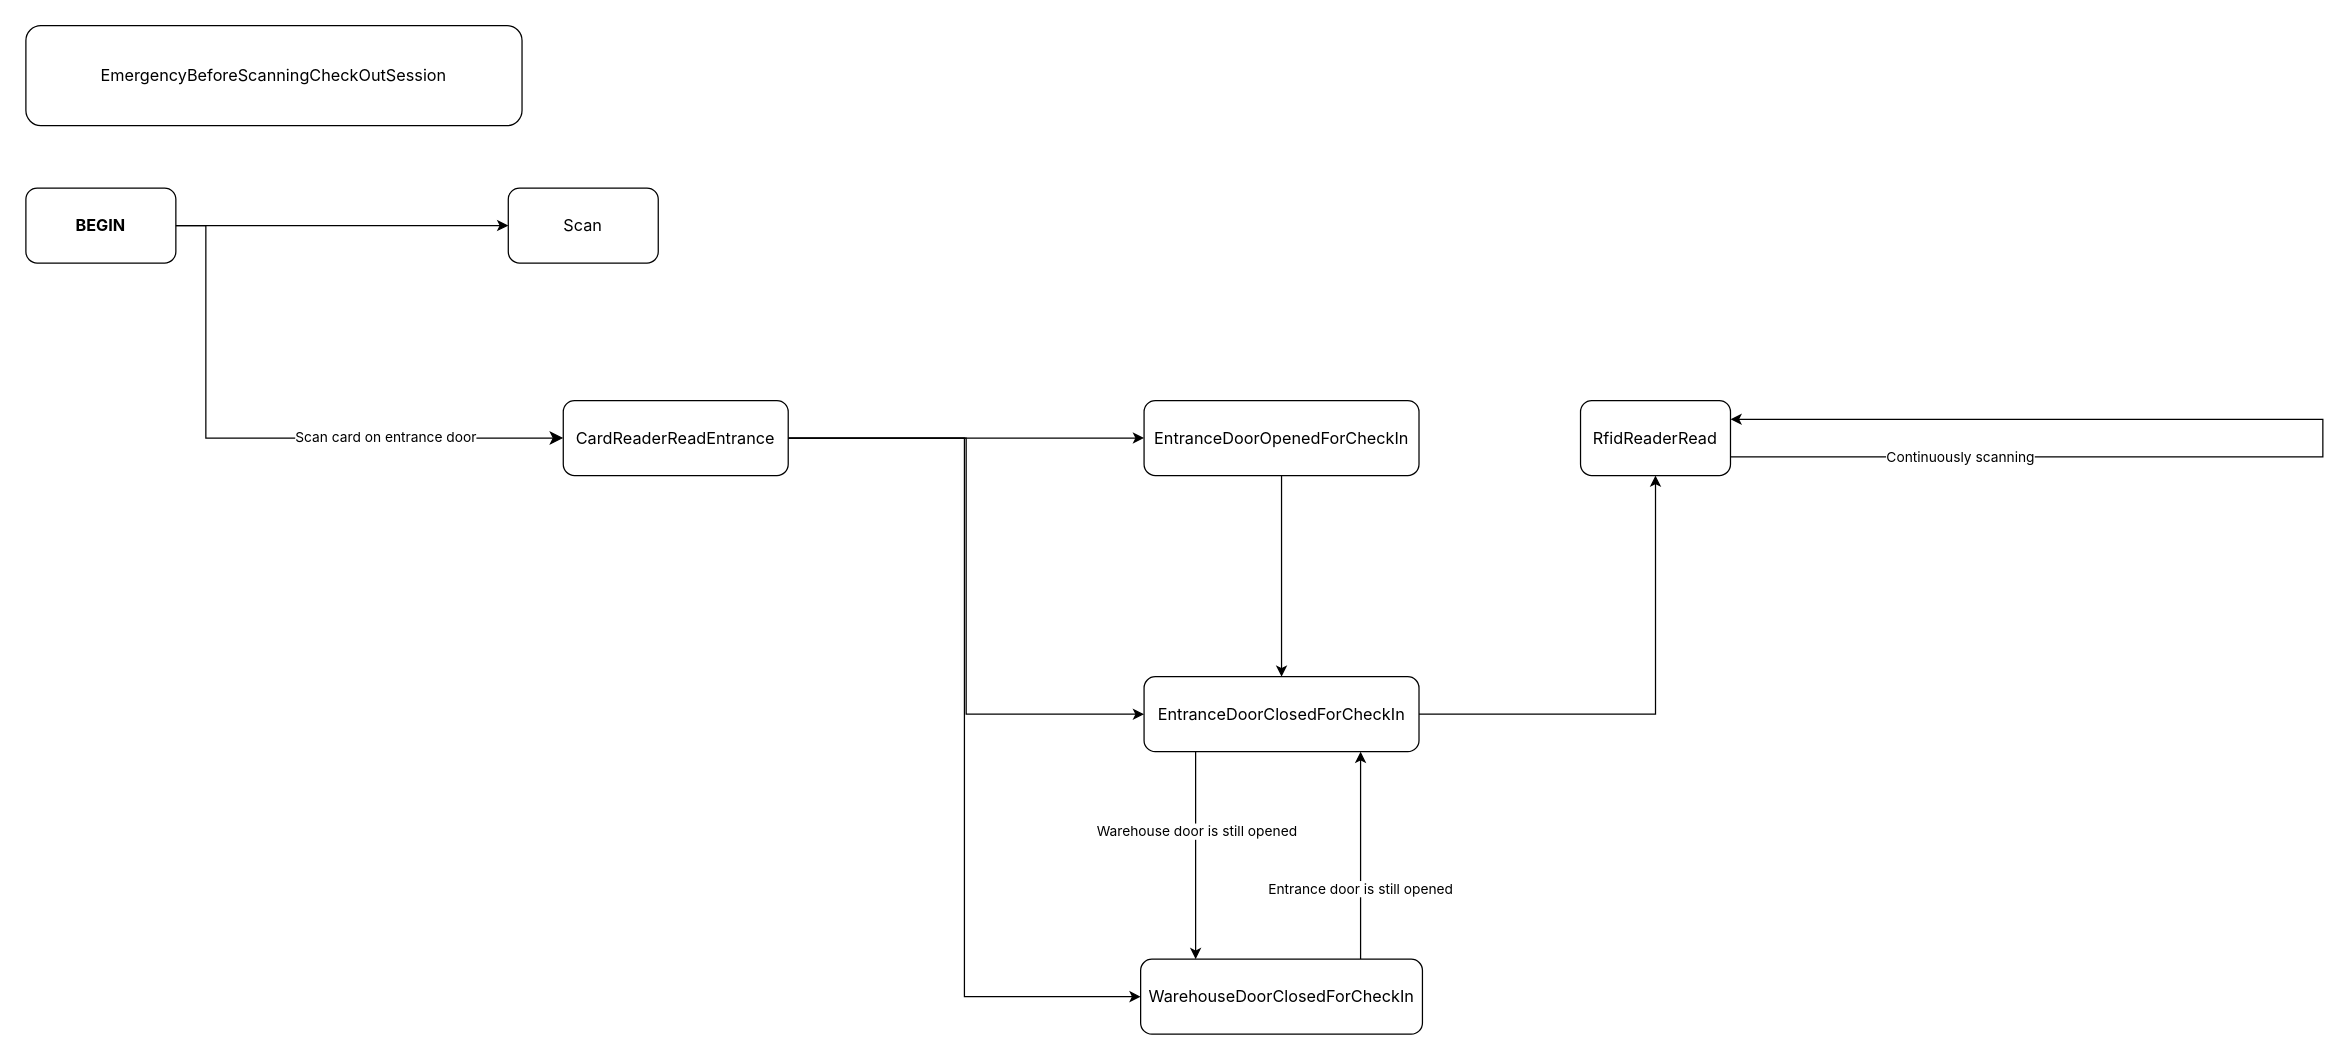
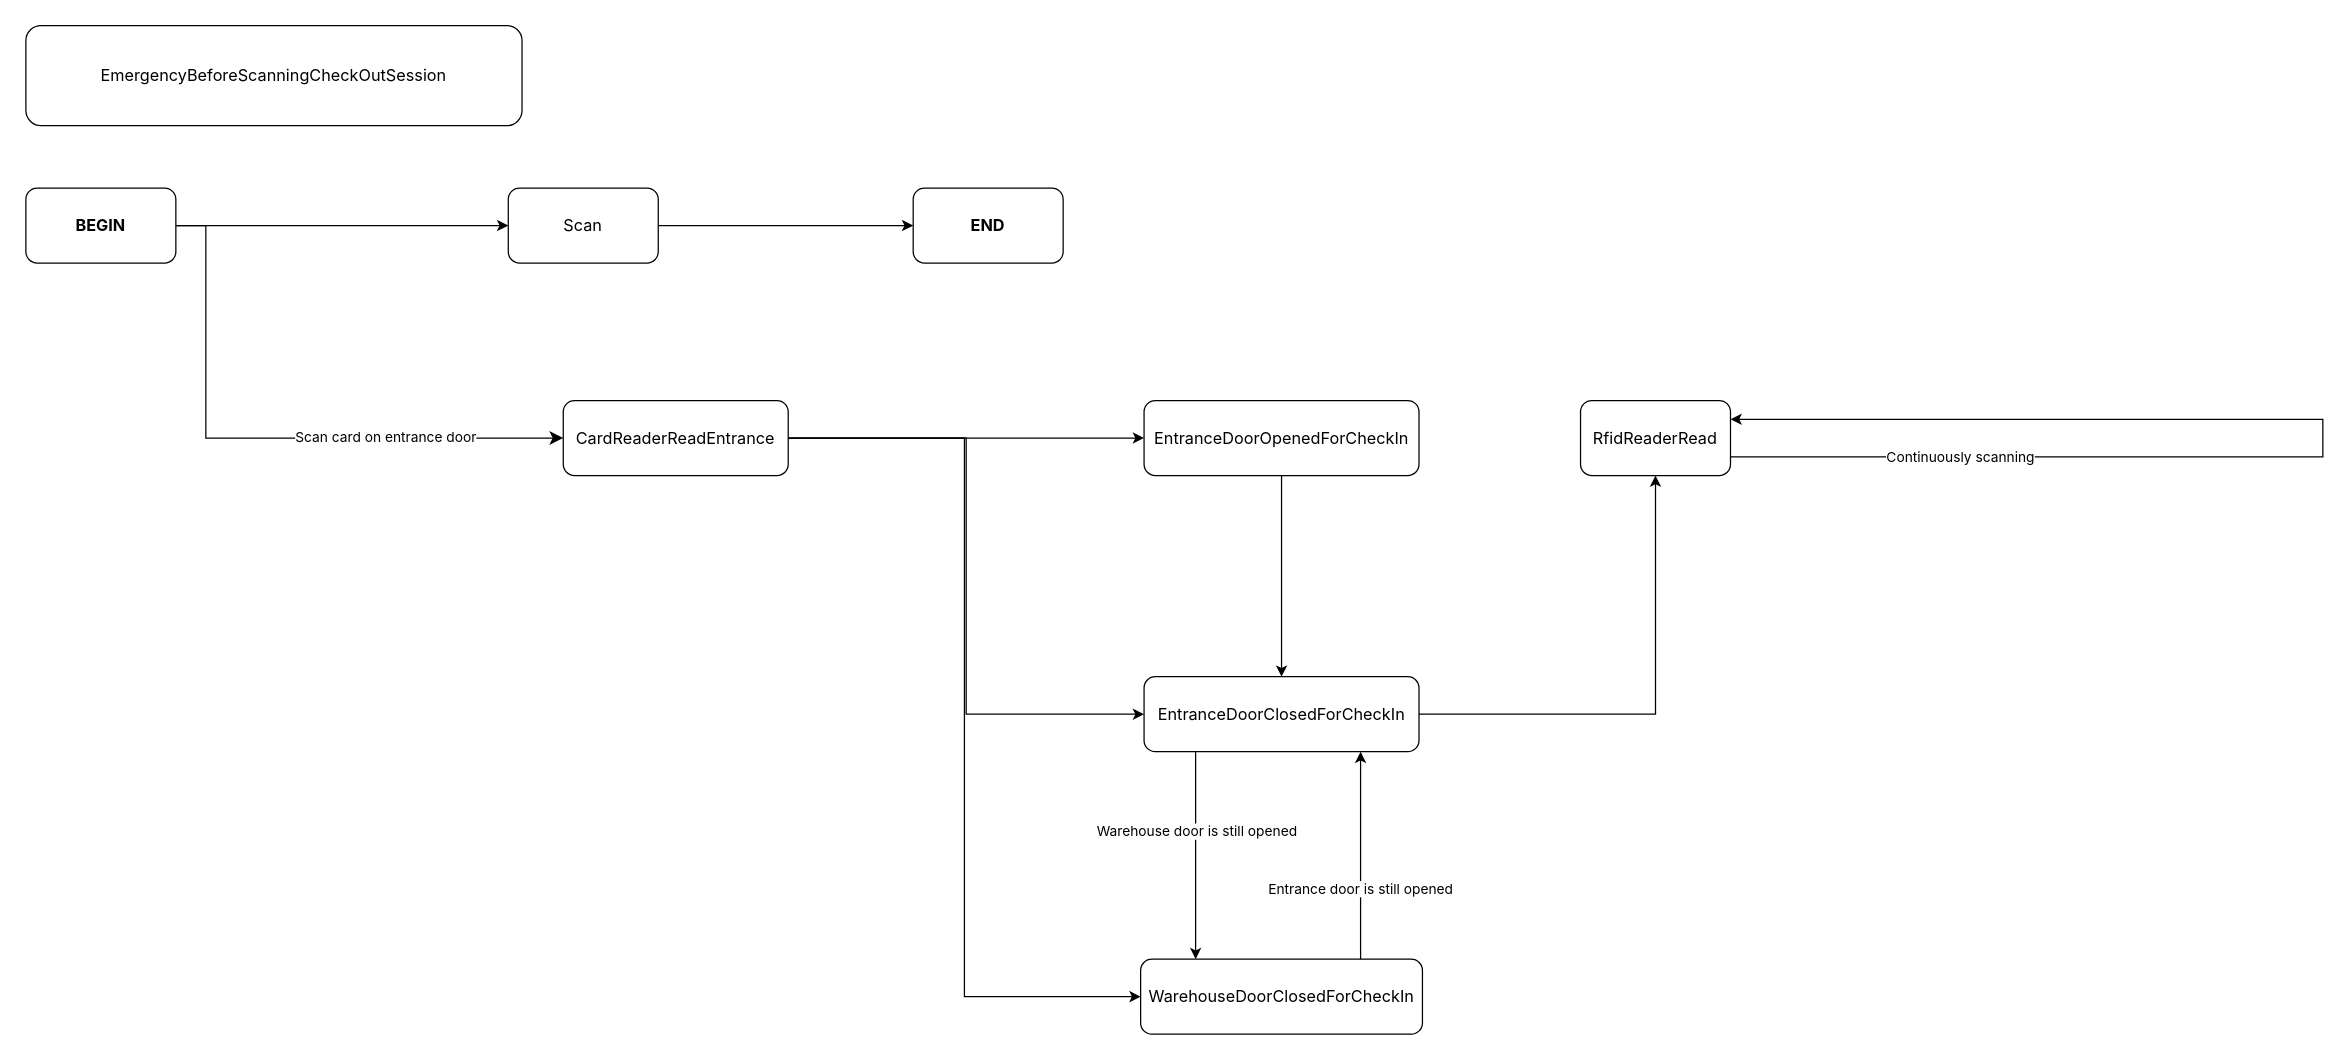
none -> (781, 226)
none -> (988, 226)
